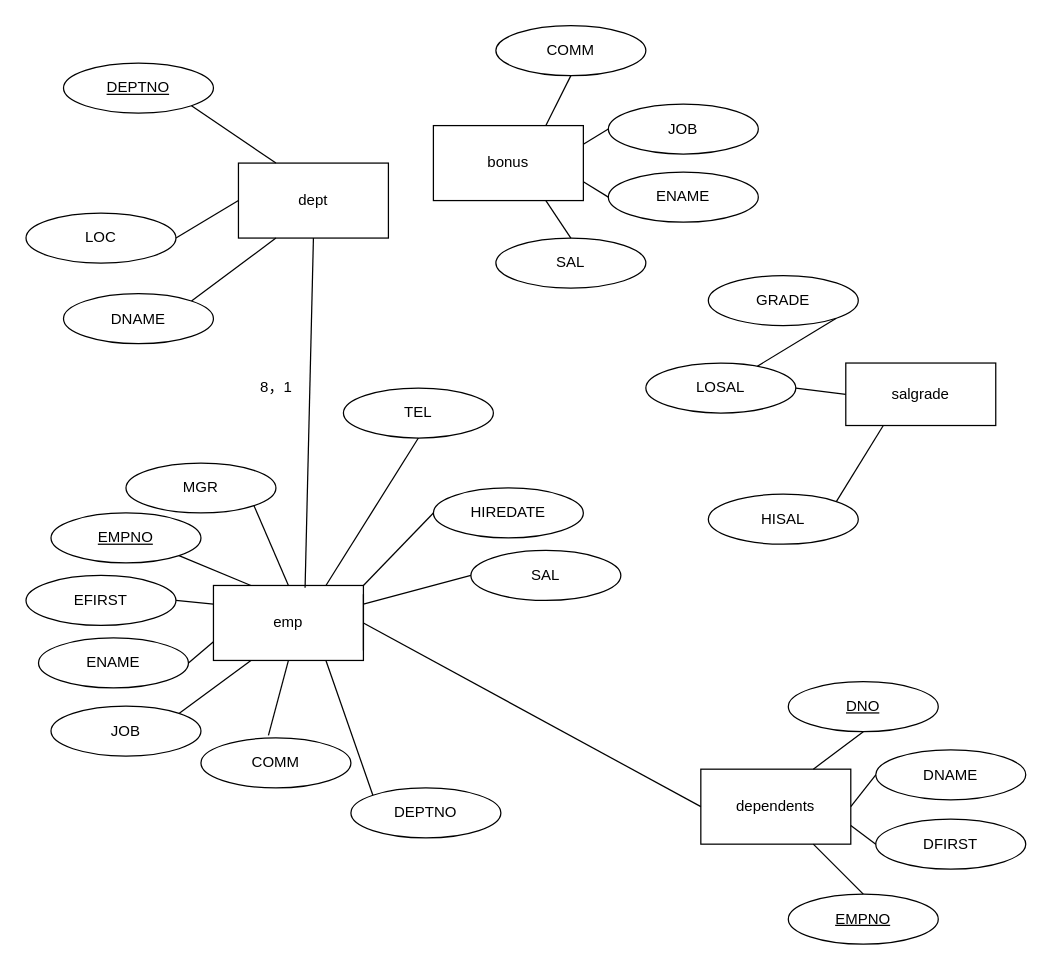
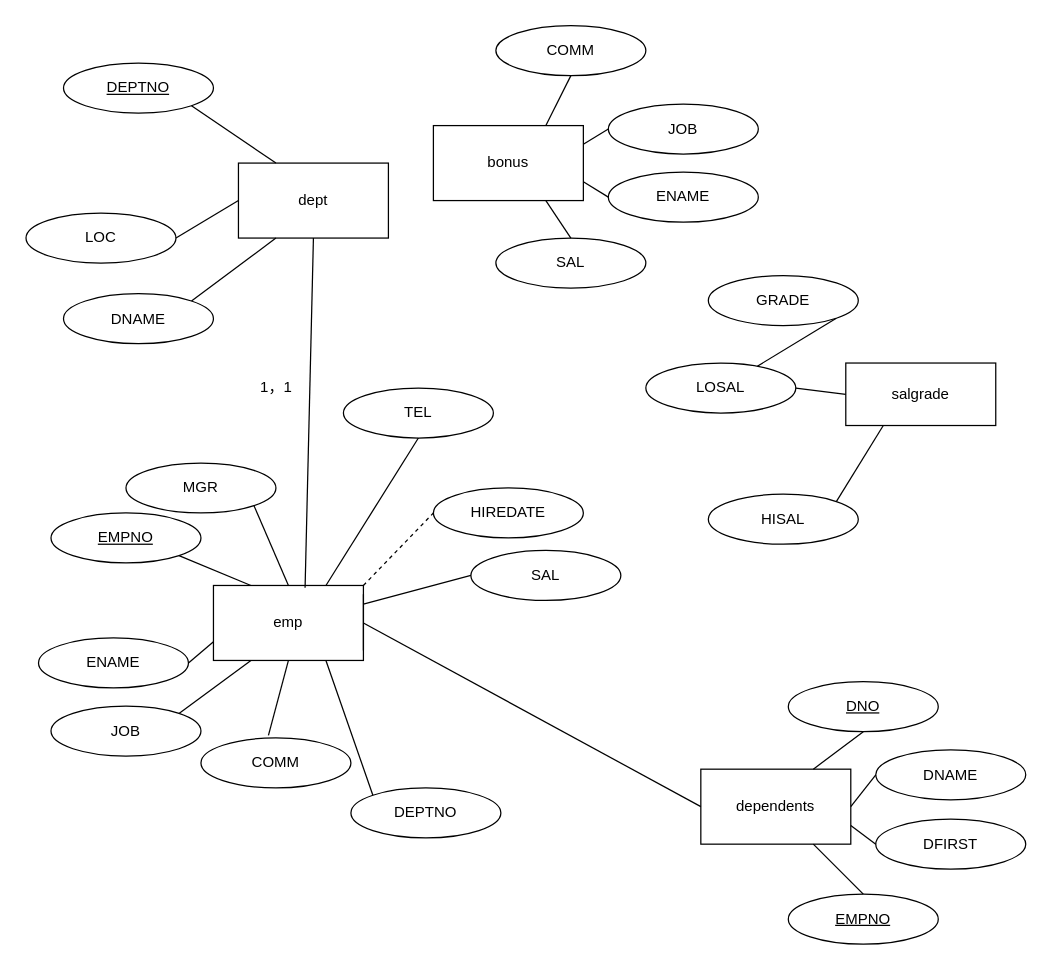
(276, 388) -> (276, 388)
(398, 549) -> (398, 549)
(101, 601) -> none
(195, 603) -> none
